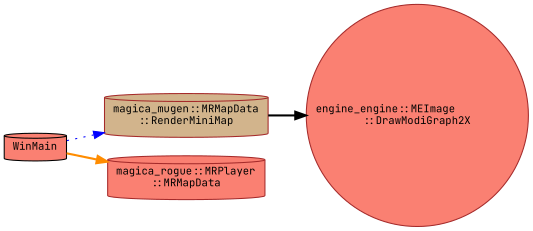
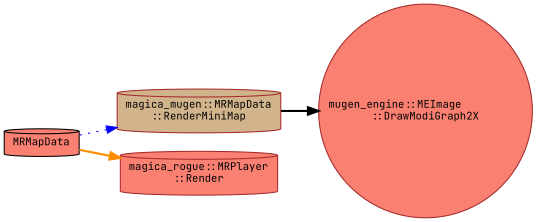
(417, 115) -> (426, 111)
(35, 147) -> (42, 143)
(186, 178) -> (199, 173)
